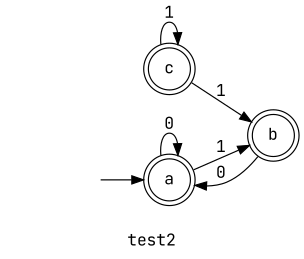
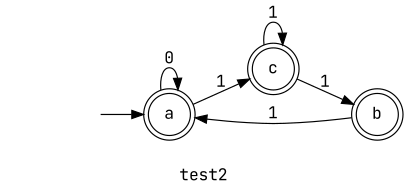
(216, 160) -> (216, 94)
(221, 173) -> (273, 114)
